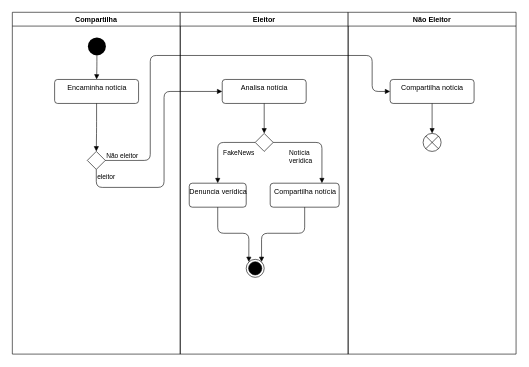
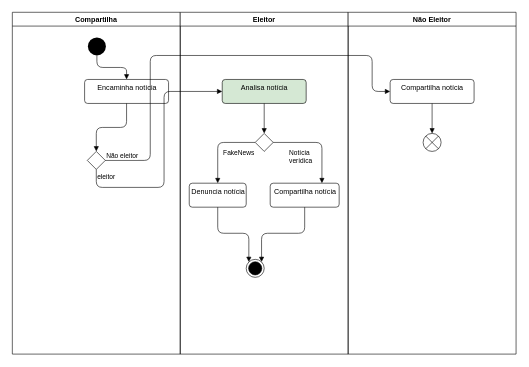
(97, 92) -> (127, 92)
(264, 92) -> (264, 92)
(218, 192) -> (218, 192)
